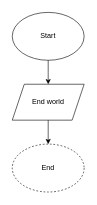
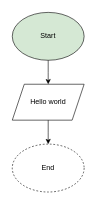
(48, 36) -> (48, 36)
(48, 102) -> (48, 102)
